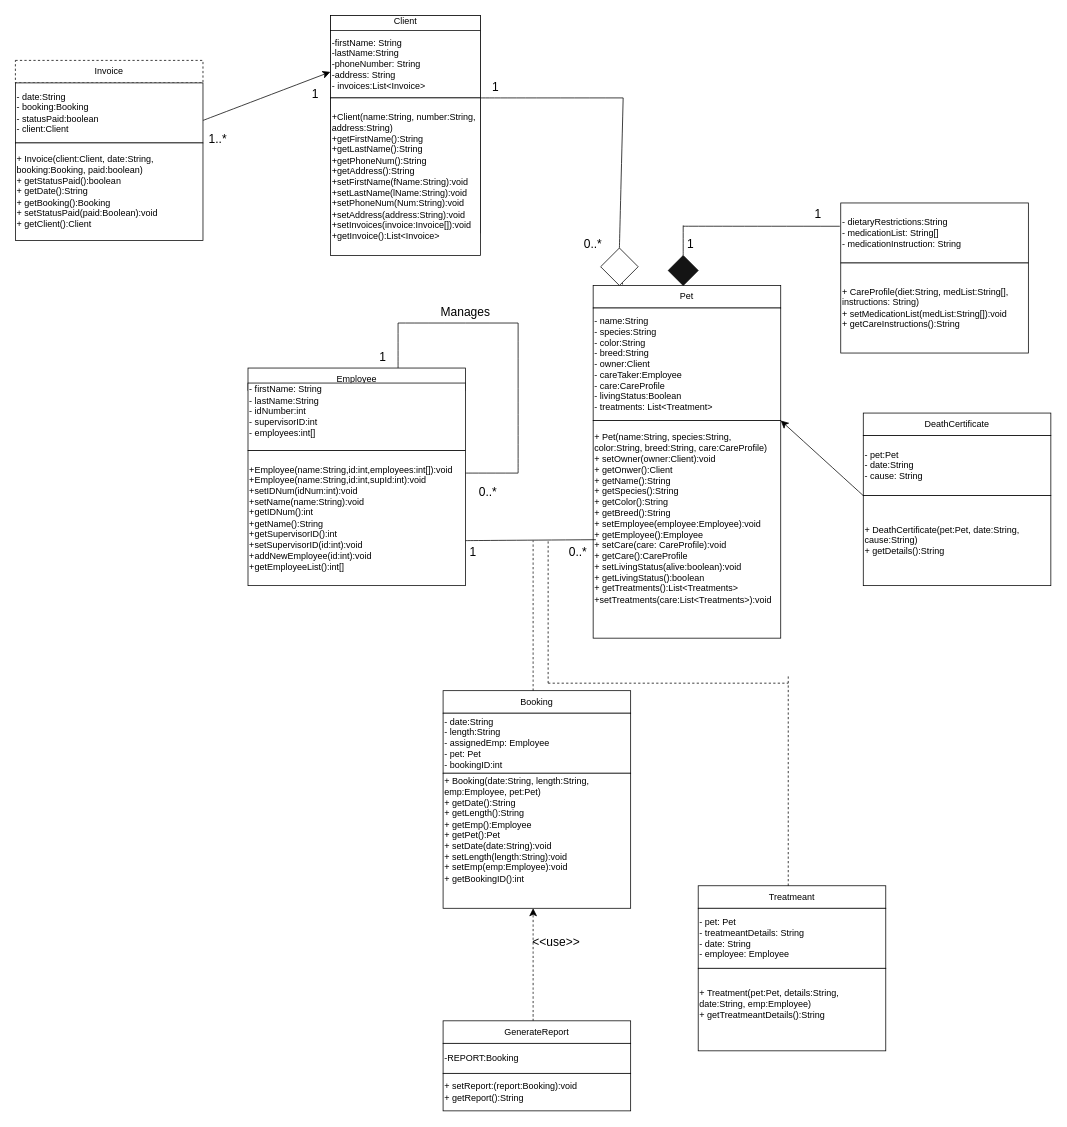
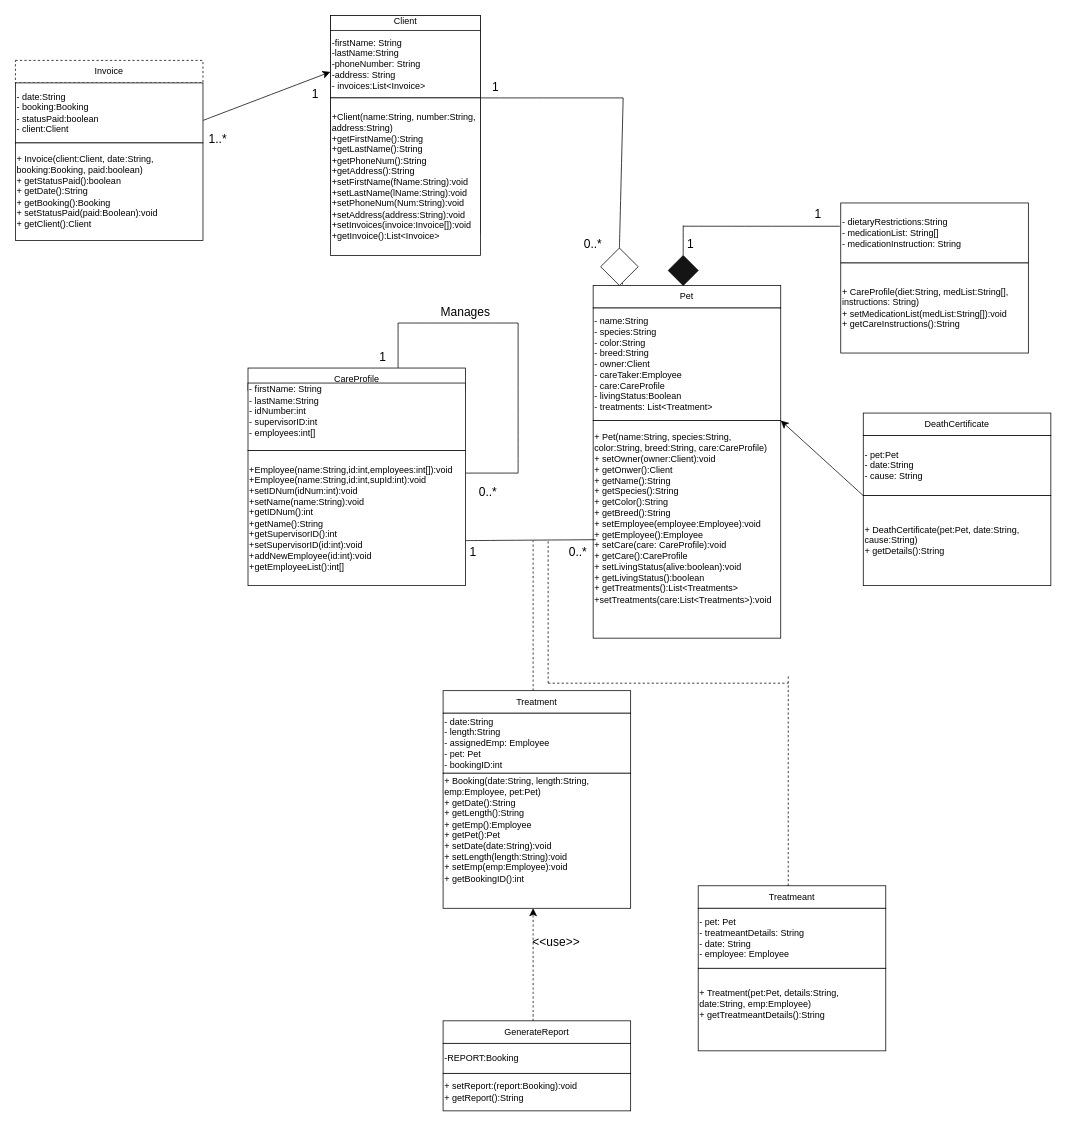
(357, 379) -> (357, 379)
(537, 702) -> (537, 702)
